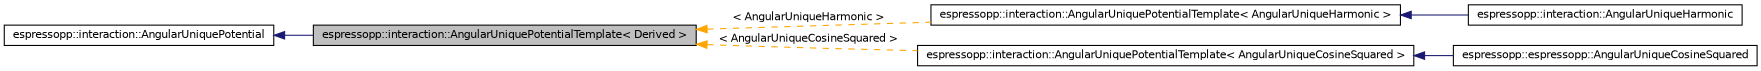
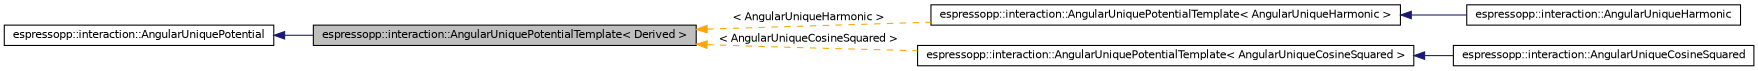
(1605, 56) -> (1604, 56)
